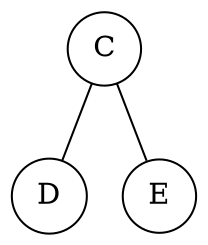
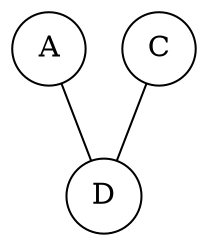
none -> (49, 49)
(159, 196) -> none
